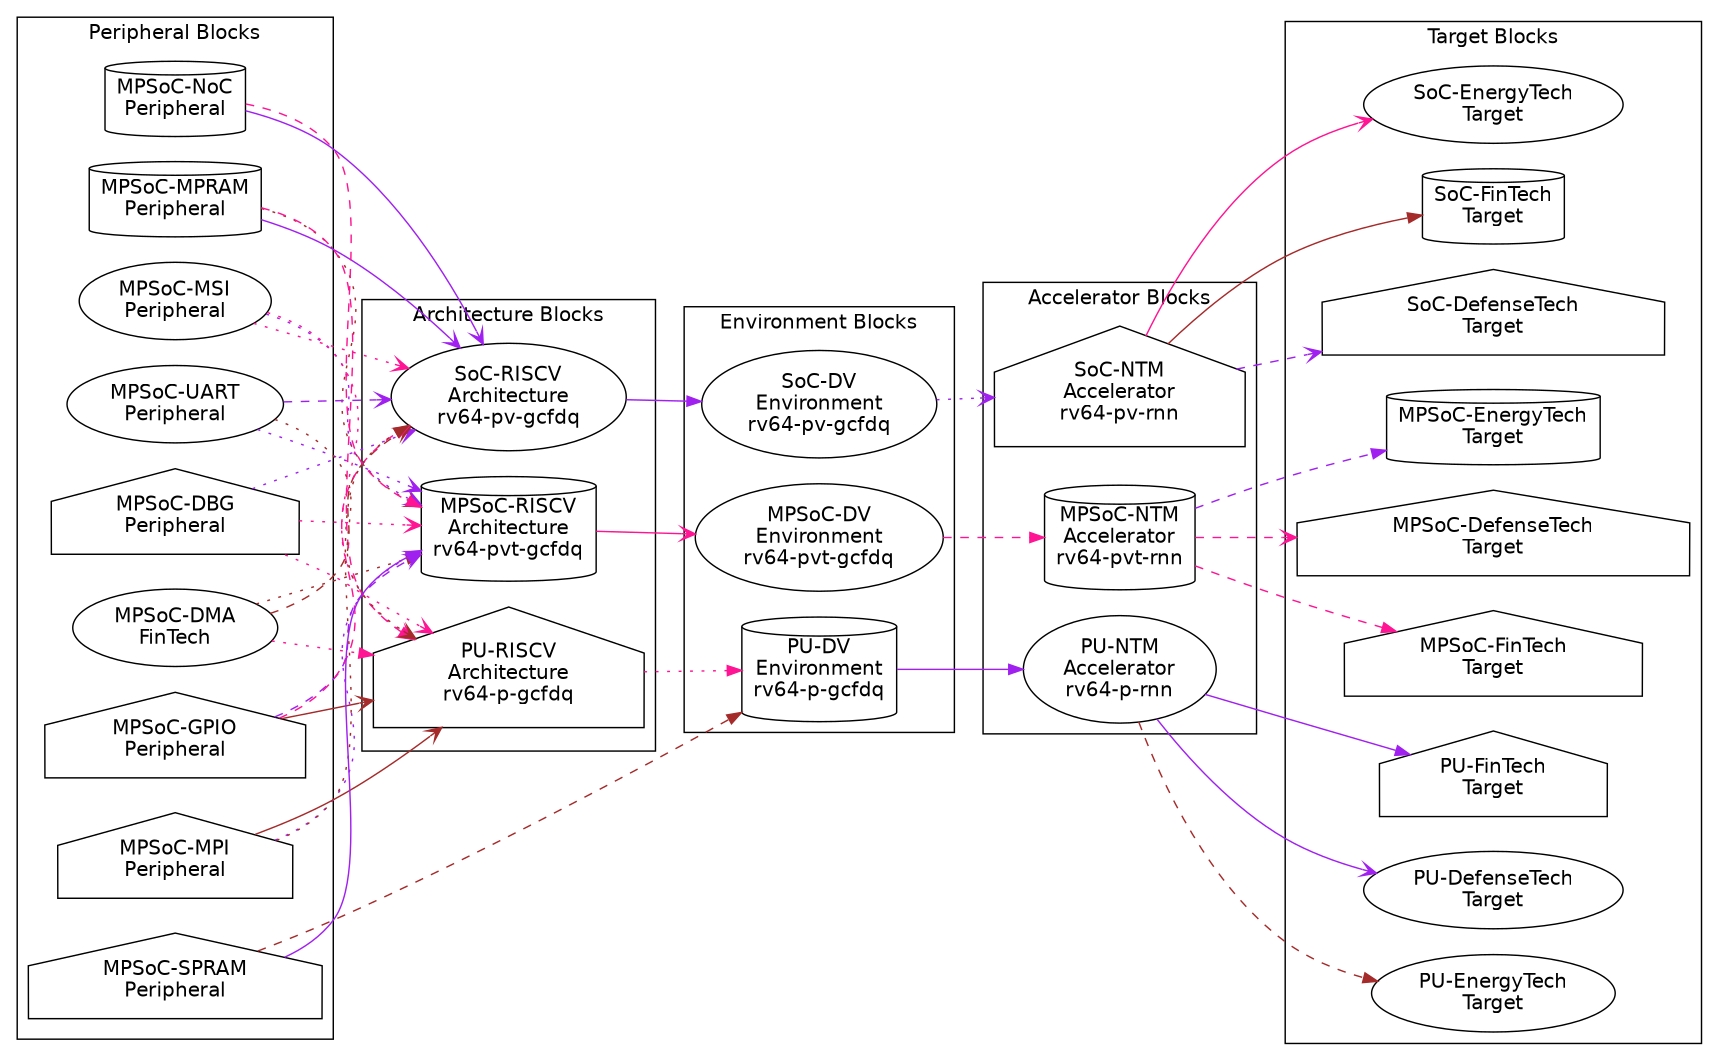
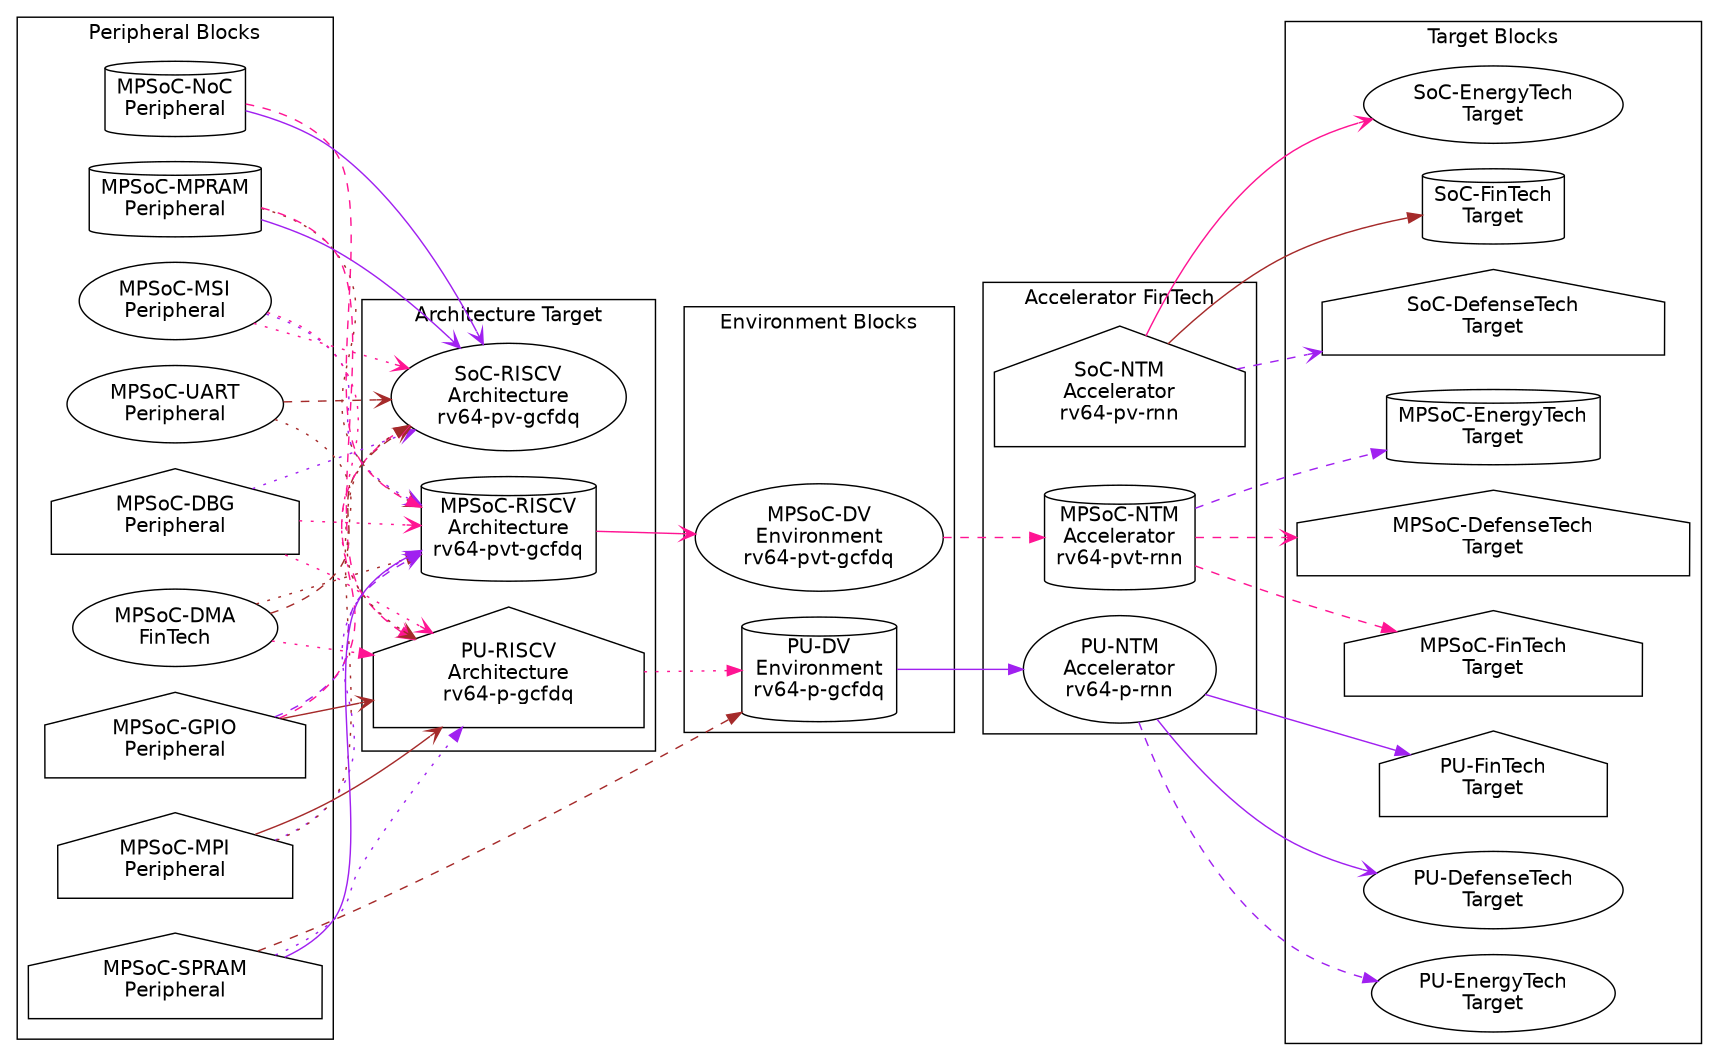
(1120, 299) -> (1120, 299)
(509, 316) -> (509, 316)
(323, 401) -> (323, 401)
(819, 404) -> none
(311, 448) -> none
none -> (368, 854)
(1222, 877) -> (1222, 877)
